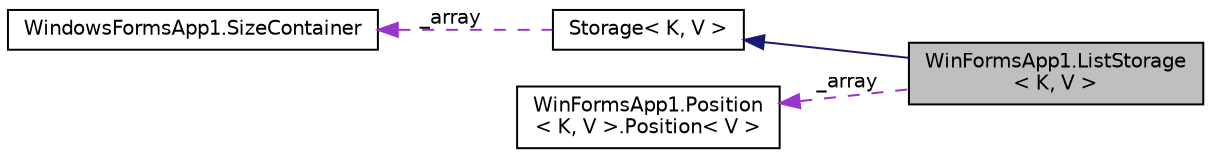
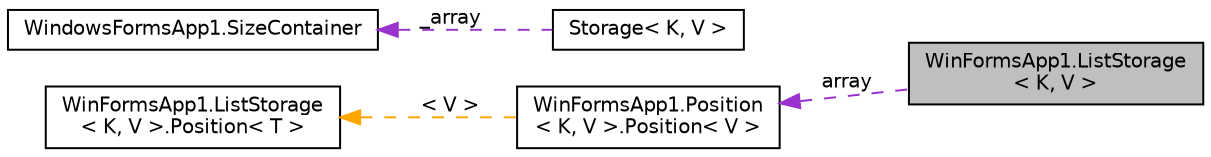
(836, 50) -> none
(844, 83) -> (844, 83)
none -> (193, 117)
